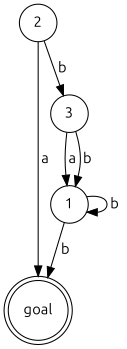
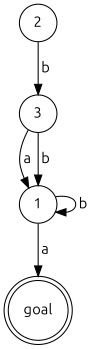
(38, 154) -> none
(66, 250) -> (45, 250)
